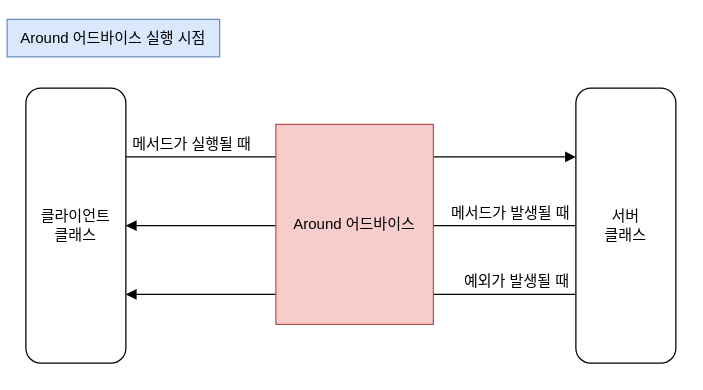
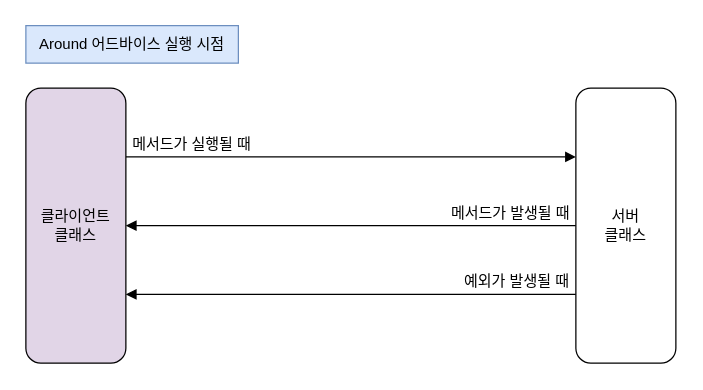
(113, 38) -> (132, 44)
(354, 224) -> none
(76, 226) -> (76, 226)
